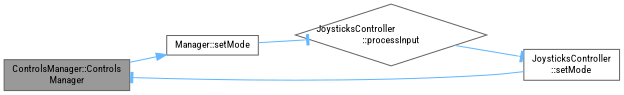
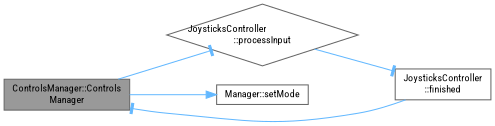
(281, 41) -> (163, 65)
(572, 65) -> (443, 84)
